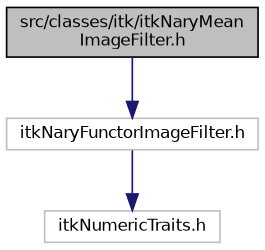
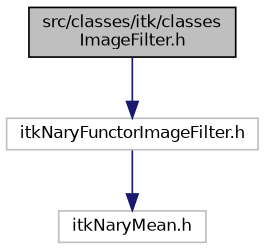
(132, 32) -> (132, 32)
(132, 227) -> (132, 227)
